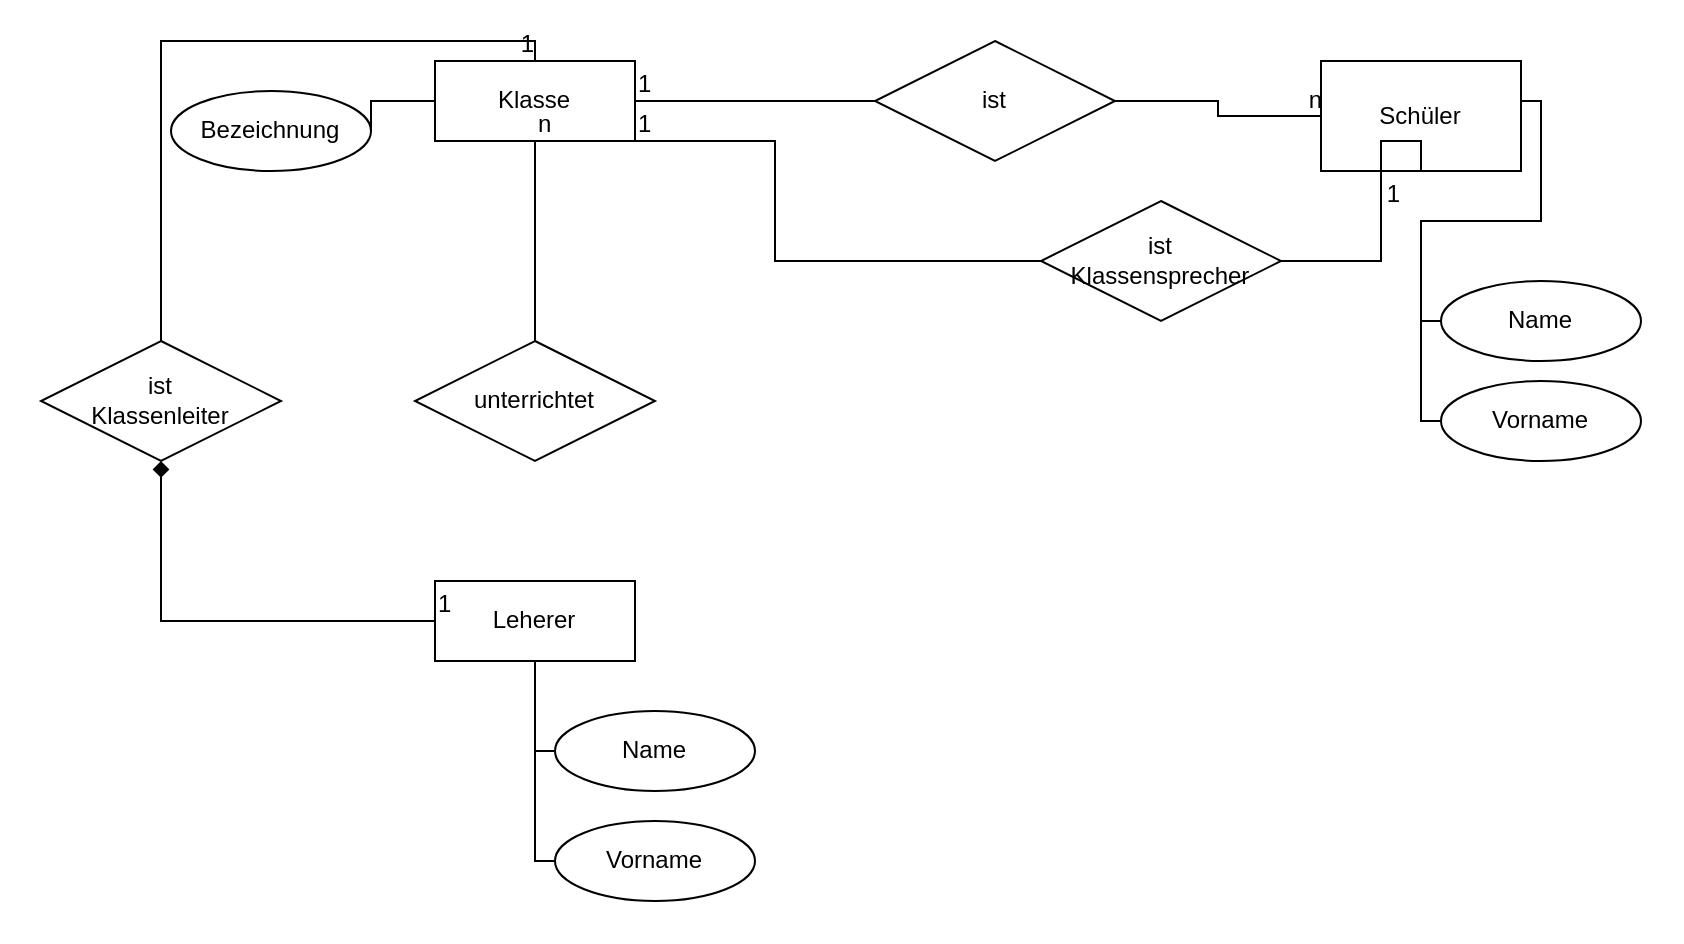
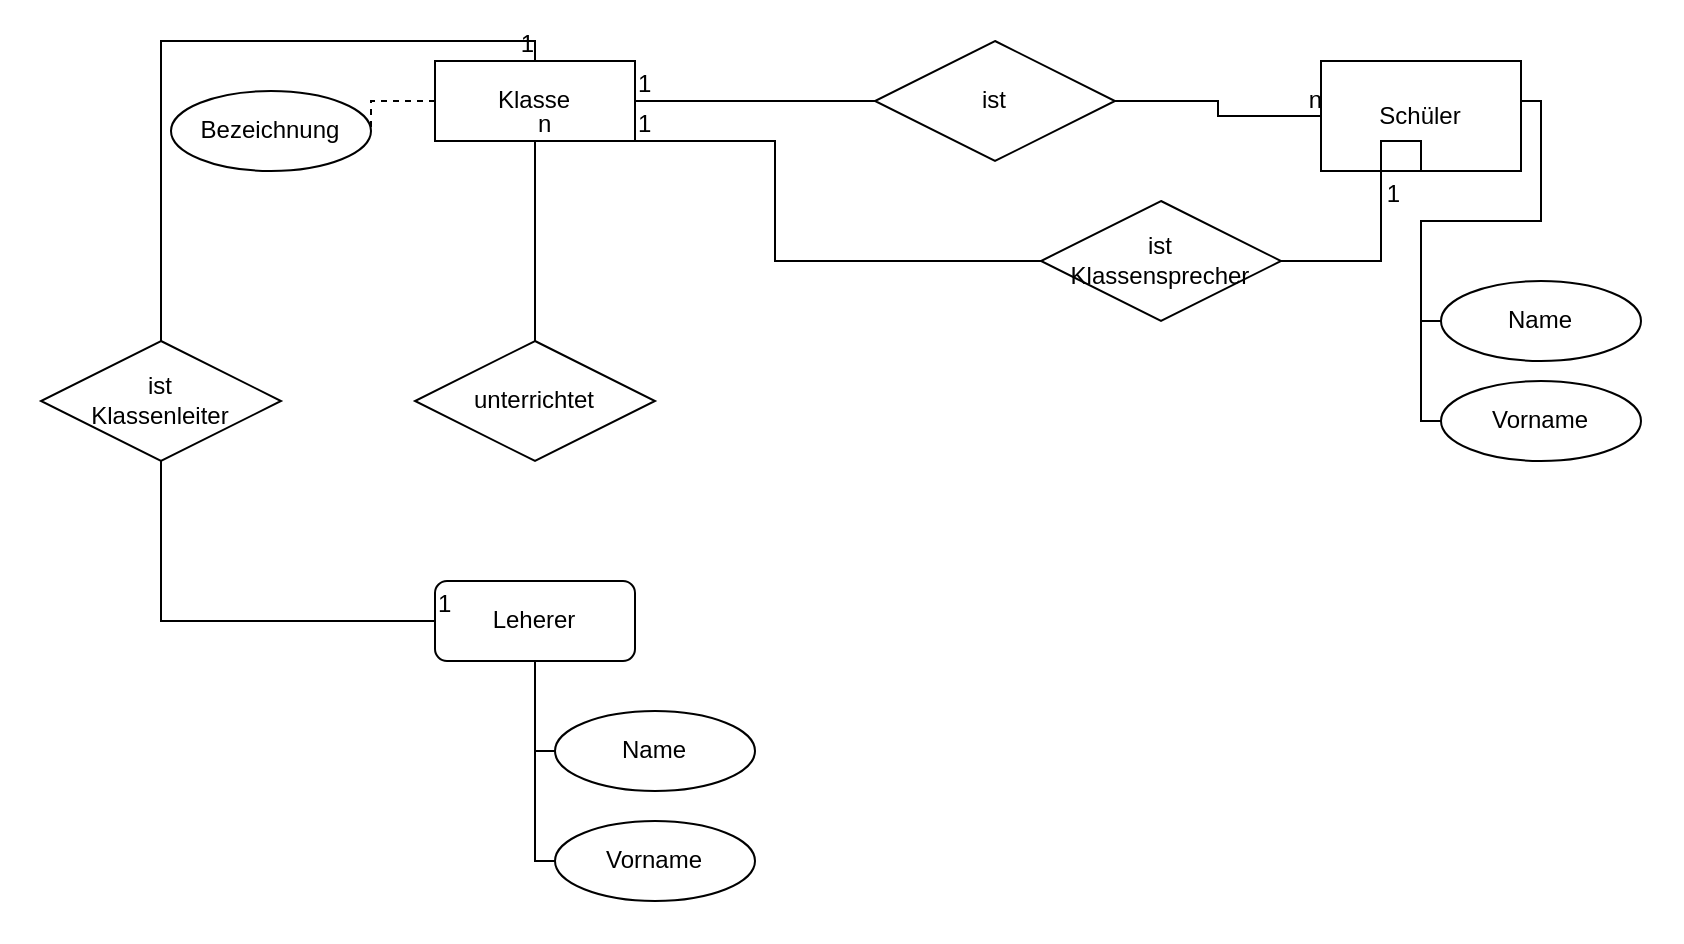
(390, 101) -> (390, 101)
(161, 477) -> (161, 469)
(535, 621) -> (535, 621)
